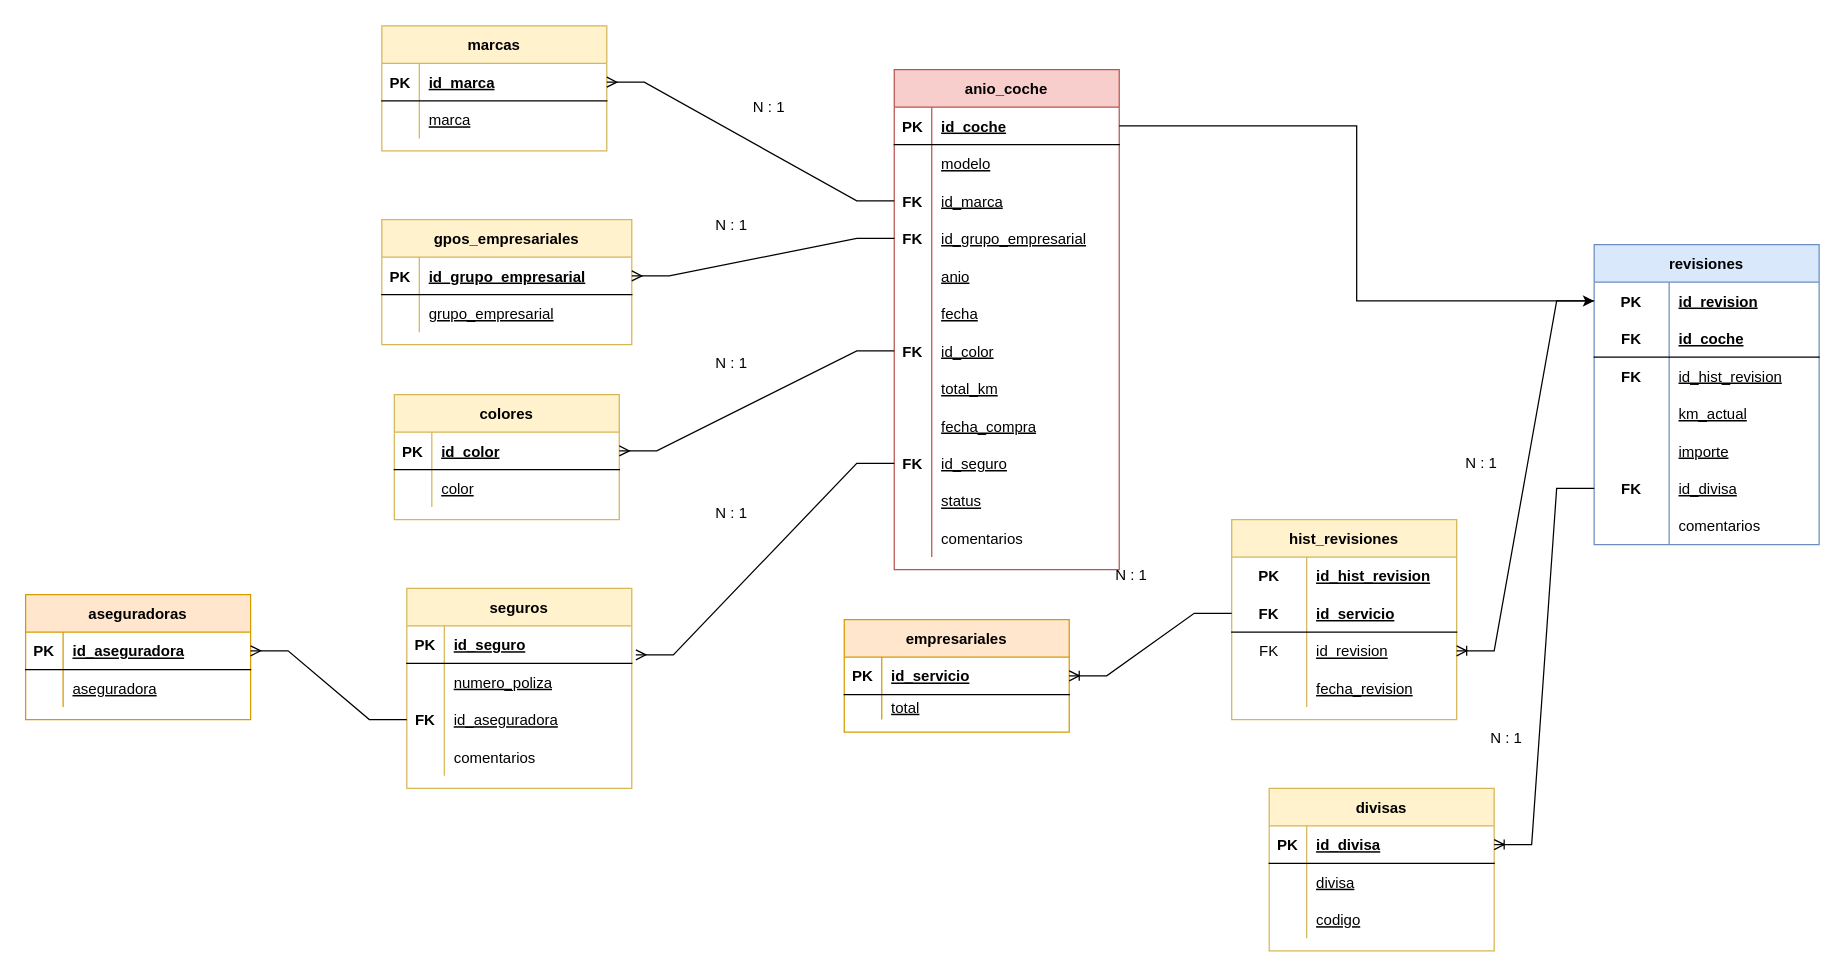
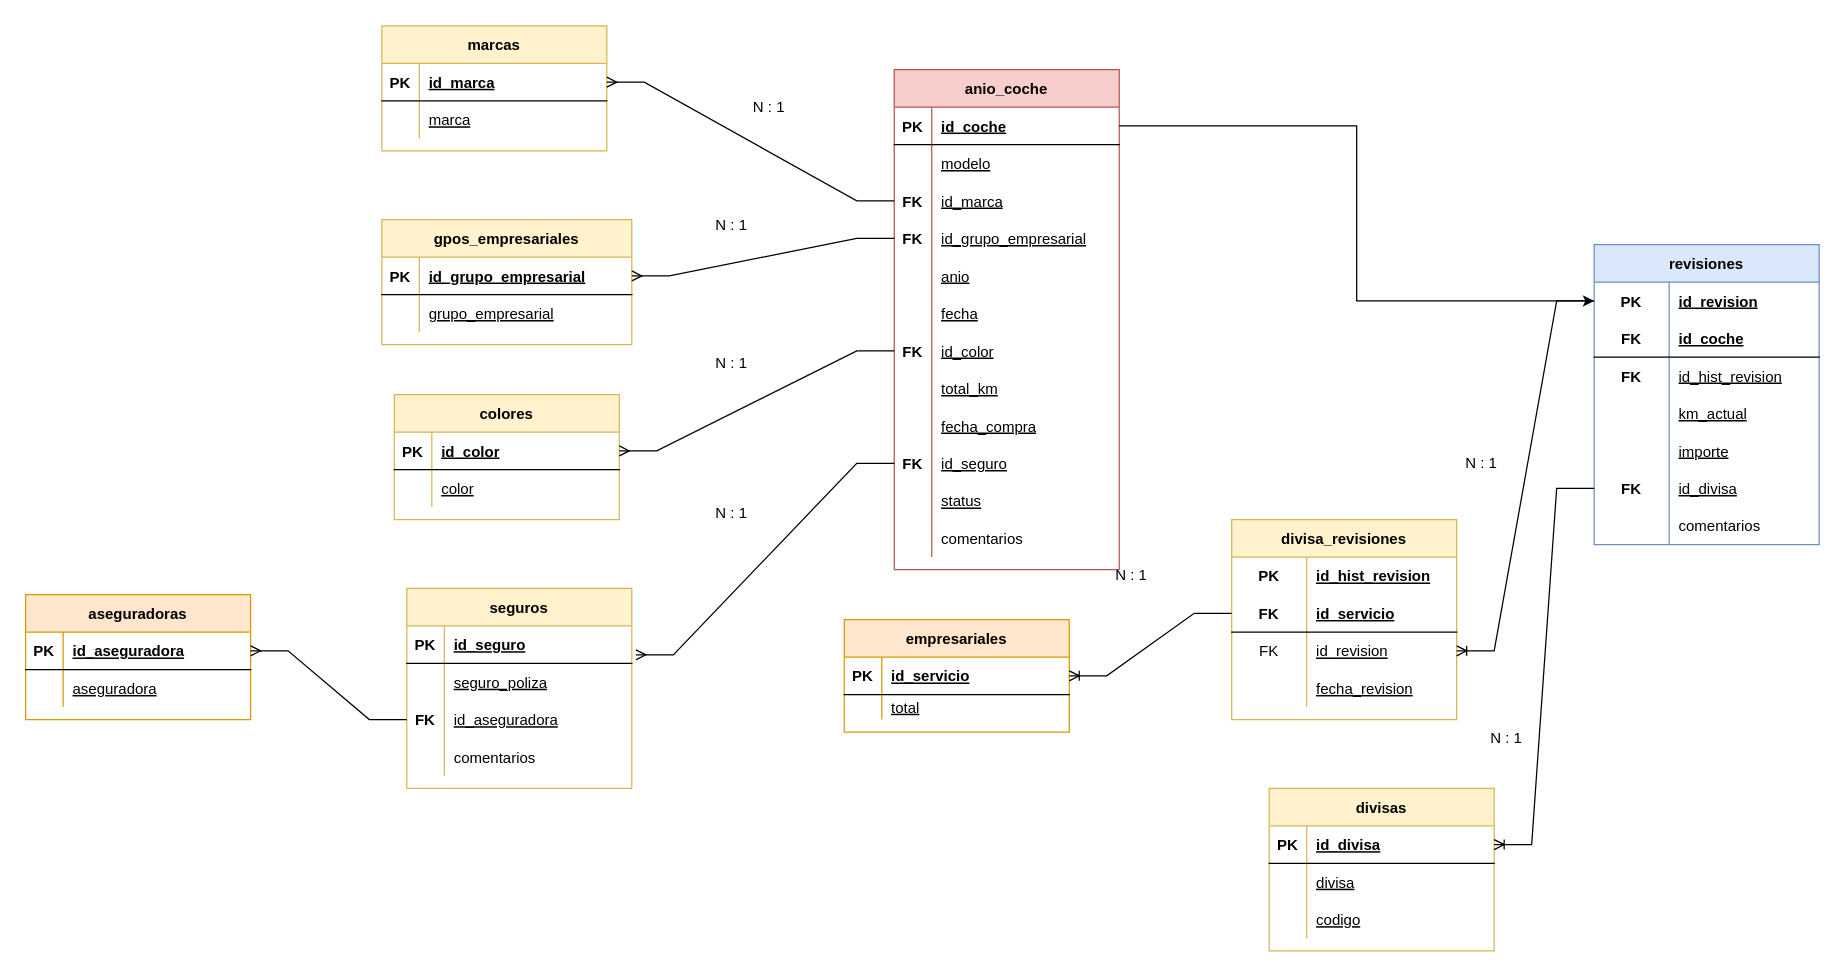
(1344, 539) -> (1344, 539)
(504, 683) -> (504, 683)
